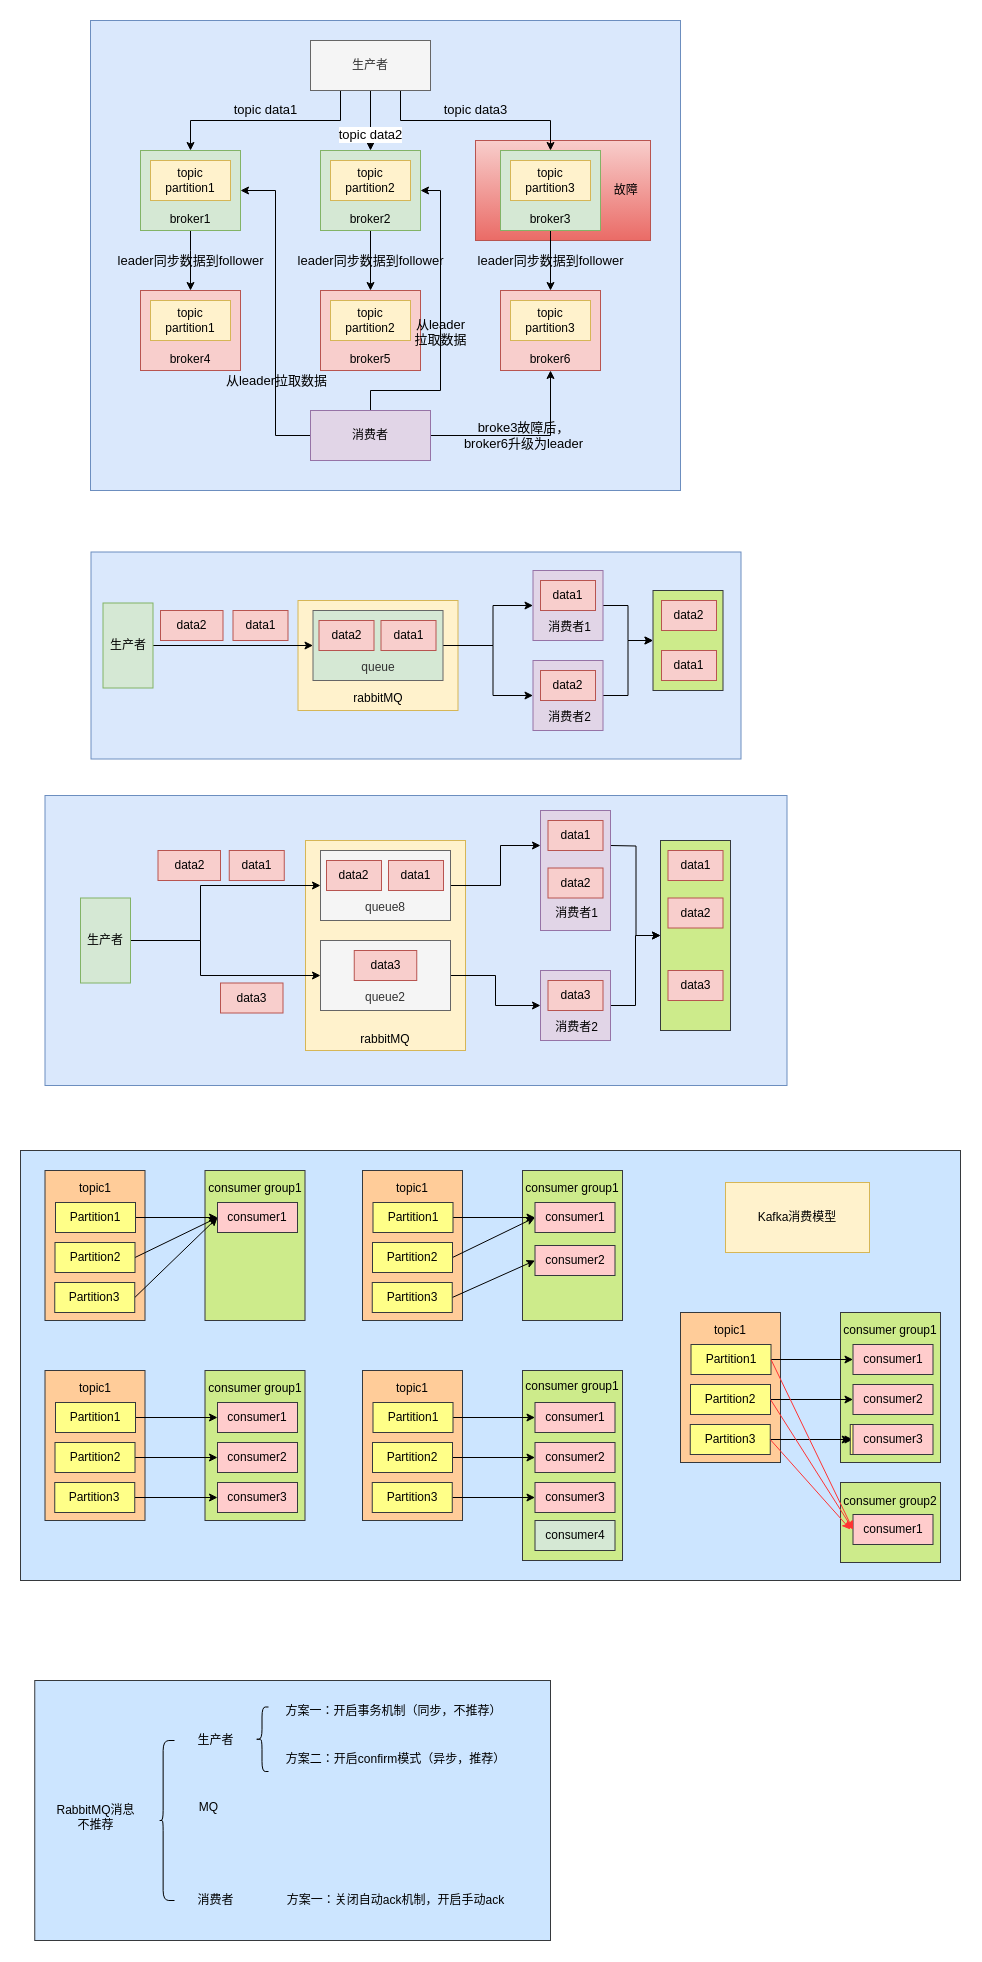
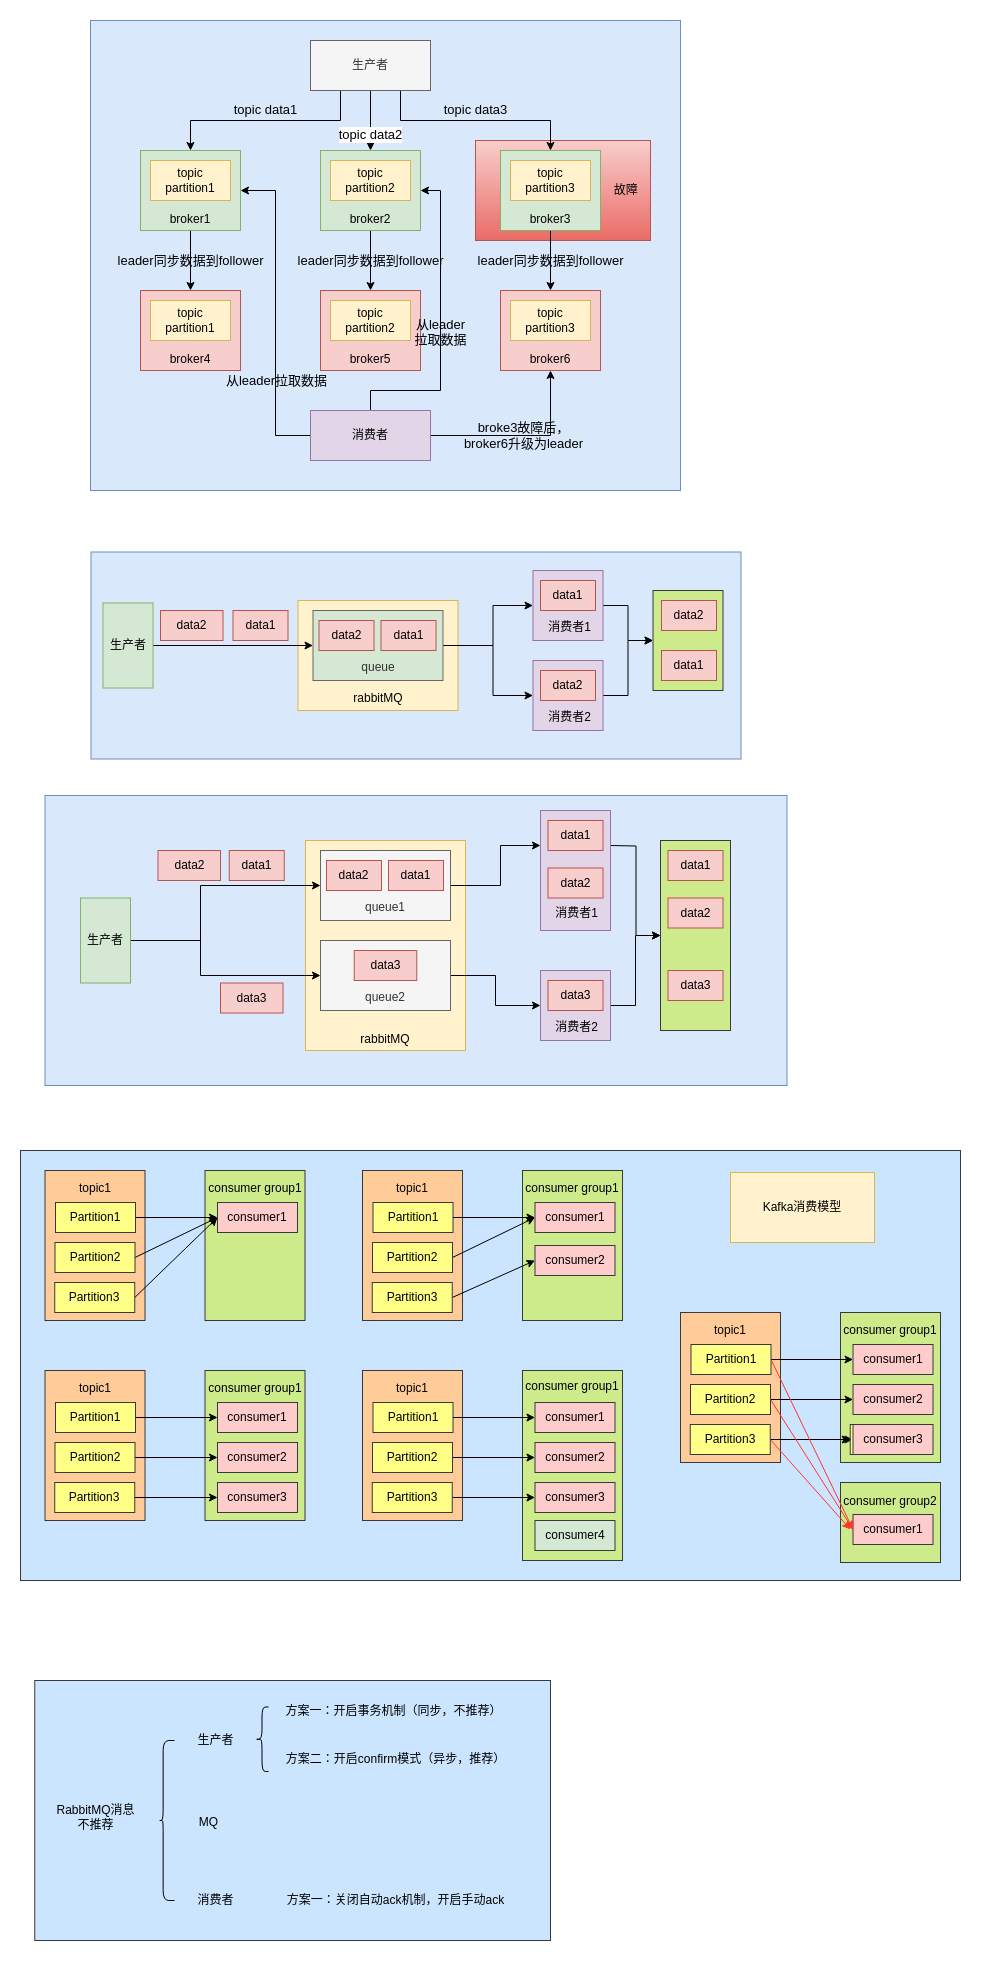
(386, 886) -> (386, 886)
(798, 1218) -> (803, 1208)
(208, 1808) -> (208, 1823)
